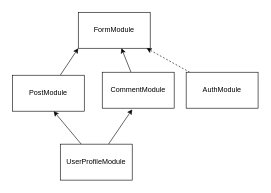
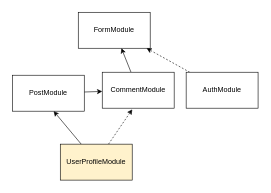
(68, 63) -> (95, 92)
(119, 128) -> (119, 128)
(96, 162) -> (96, 162)
